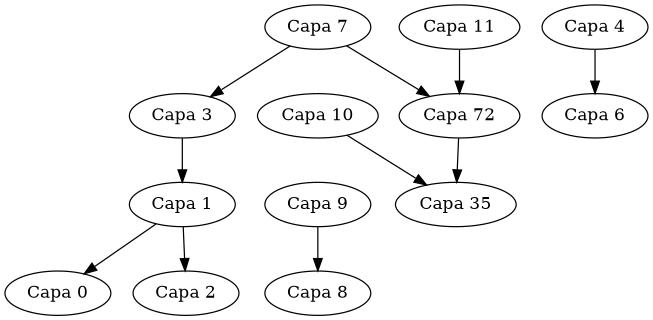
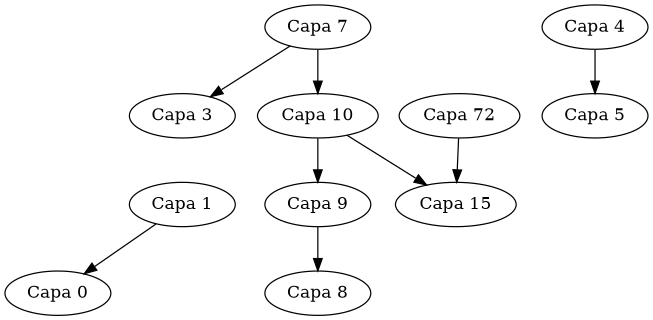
(460, 27) -> none
(383, 68) -> (318, 65)
(595, 116) -> (595, 116)
(182, 154) -> none
none -> (318, 154)
(456, 205) -> (456, 205)
(186, 293) -> none
